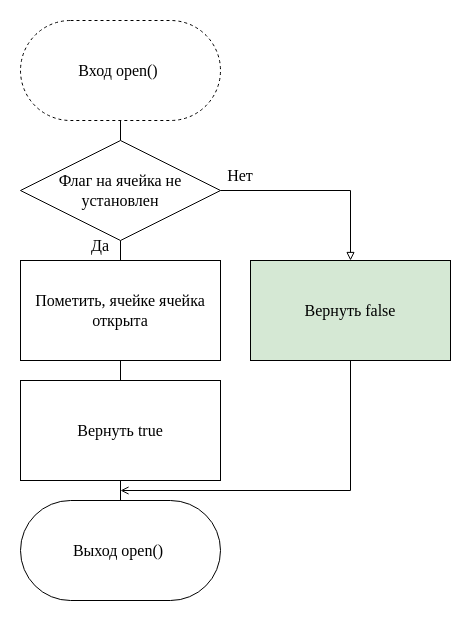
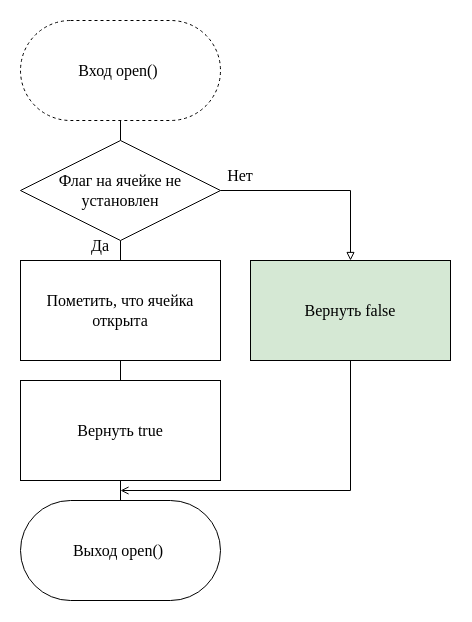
(121, 191) -> (121, 191)
(121, 311) -> (121, 311)
